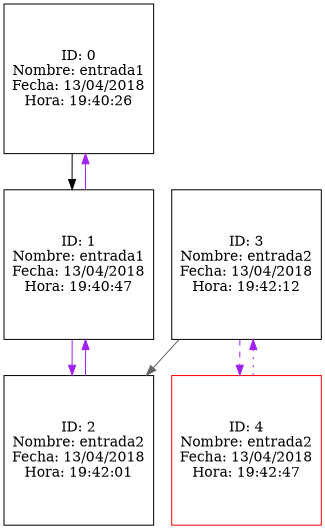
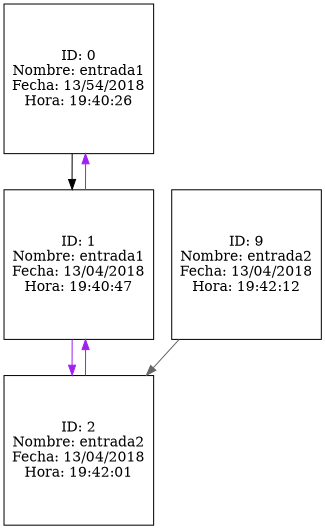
(79, 79) -> (79, 79)
(247, 265) -> (247, 265)
(247, 450) -> none
